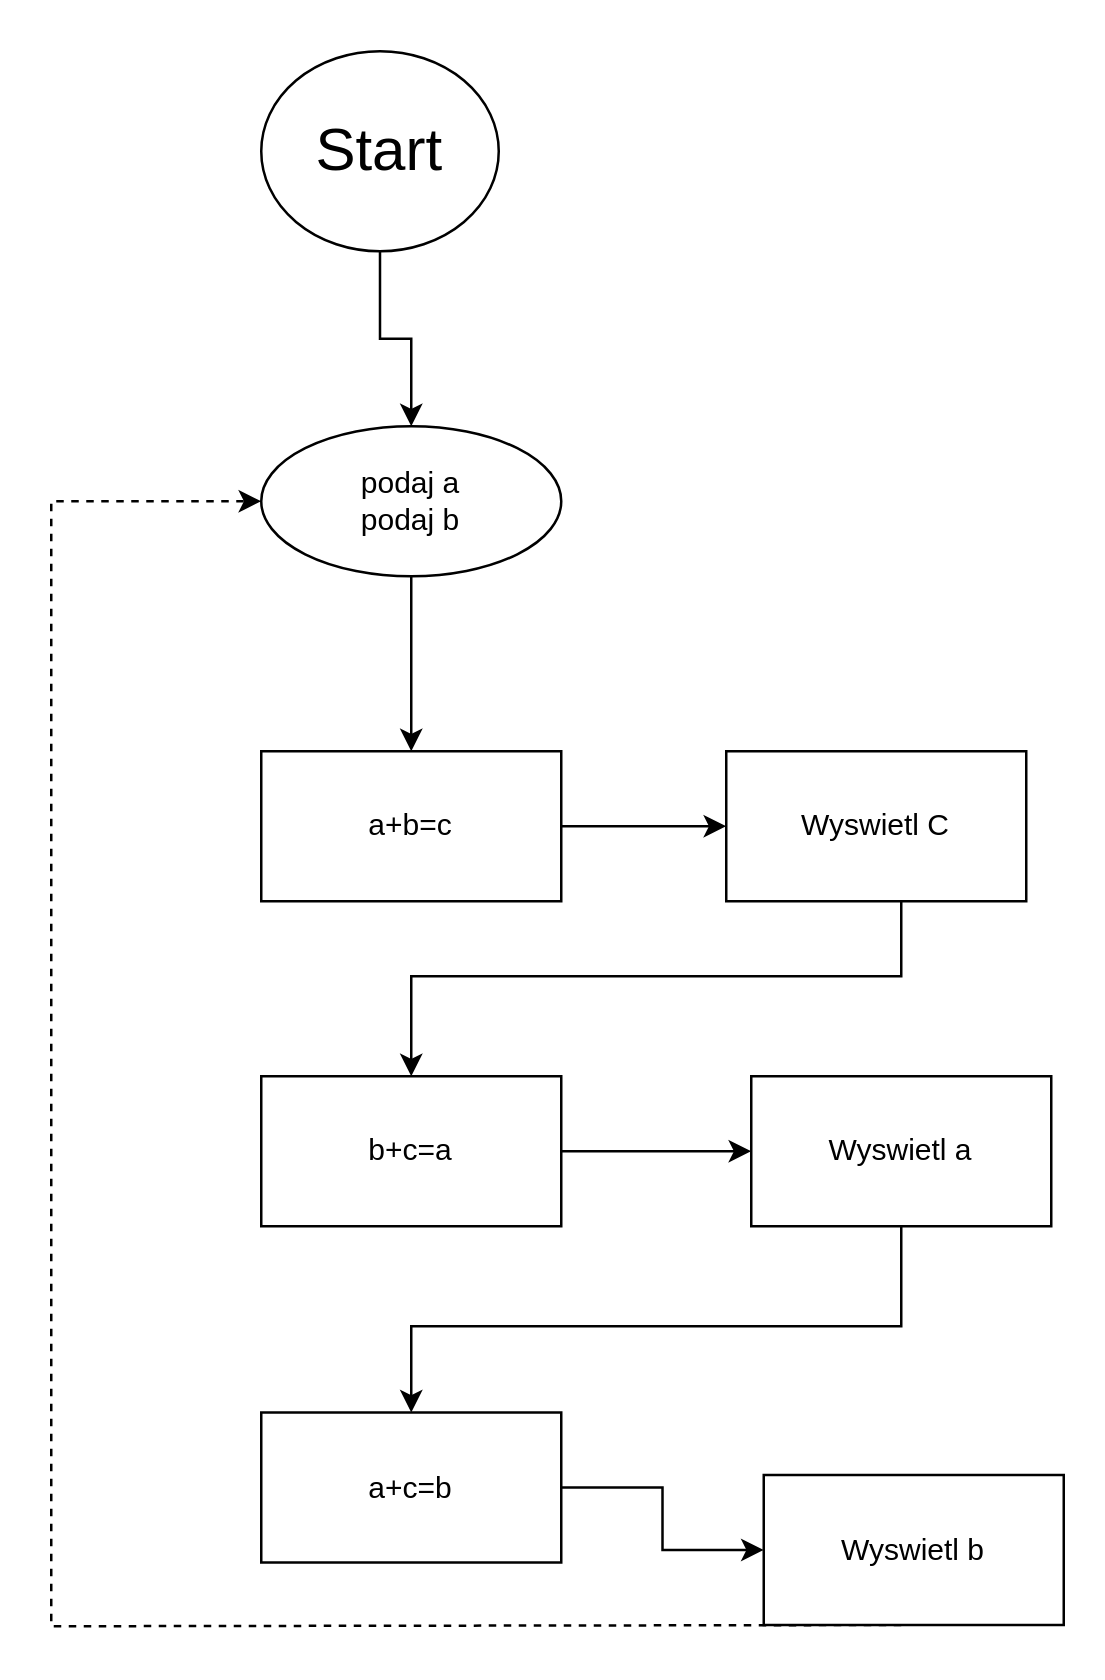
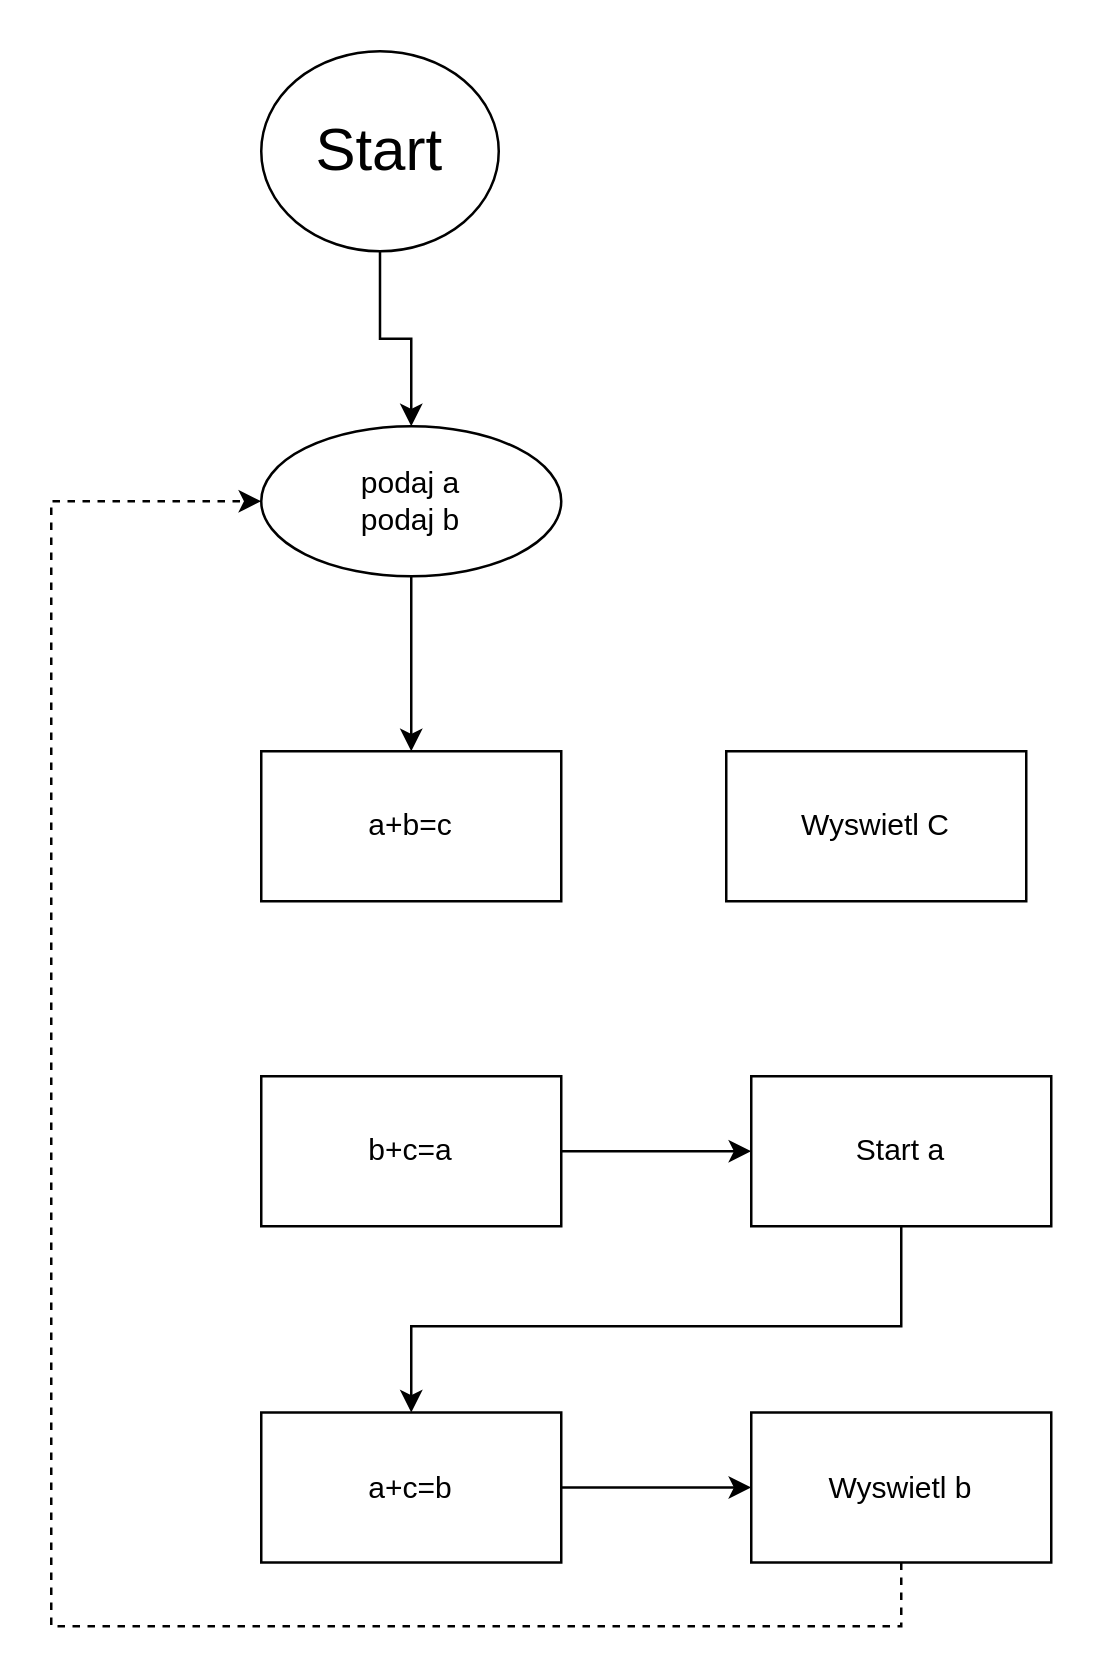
(635, 826) -> none
(652, 976) -> none
(901, 1151) -> (901, 1151)
(914, 1550) -> (901, 1488)
